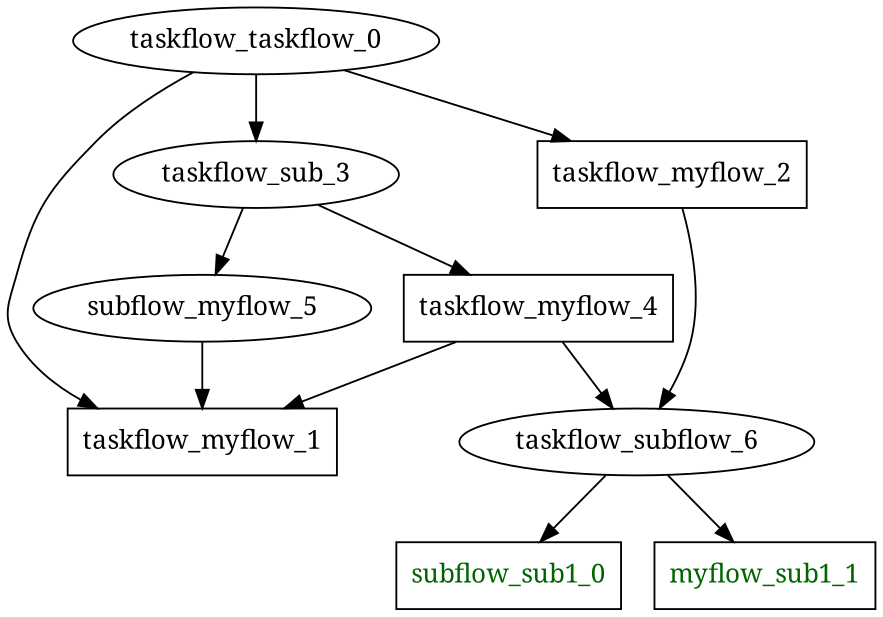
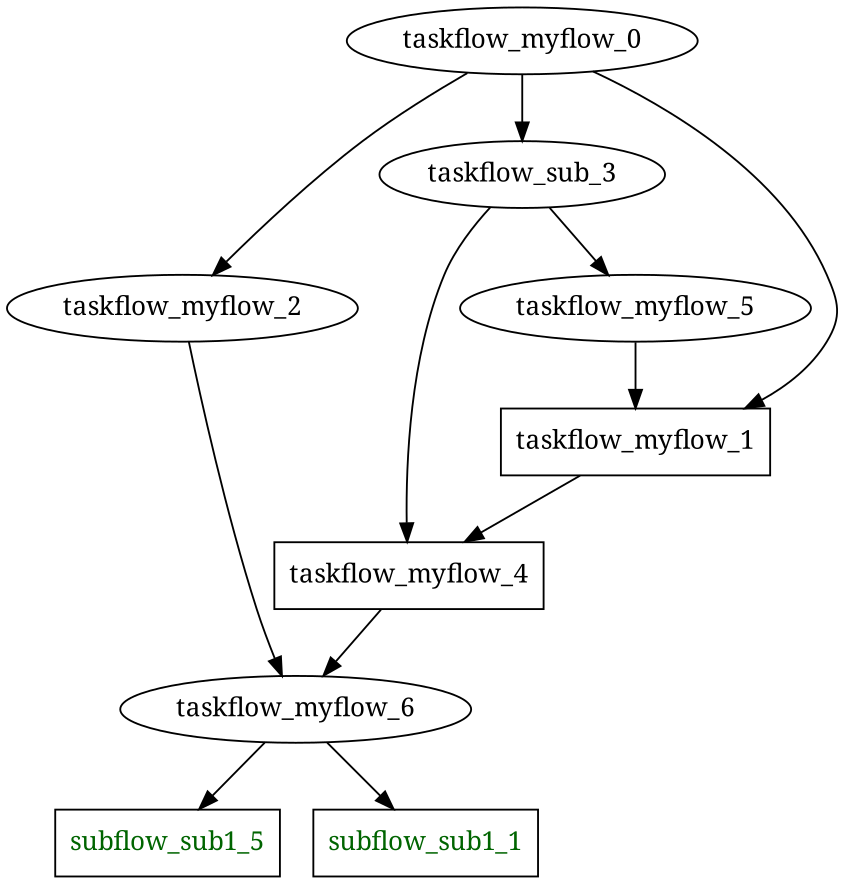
(256, 41) -> (522, 41)
(672, 175) -> (182, 308)
(202, 308) -> (636, 308)
(379, 372) -> (530, 504)
(637, 442) -> (296, 709)
(509, 576) -> (168, 843)
(765, 576) -> (426, 843)
